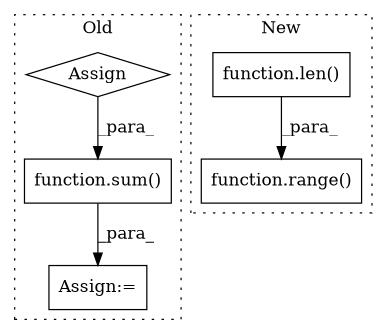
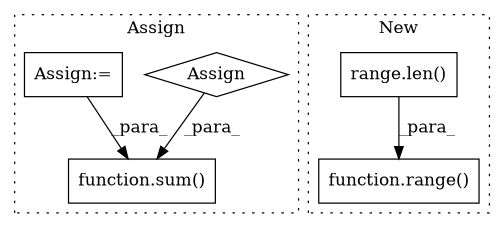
(98, 29) -> (157, 29)
(281, 75) -> (399, 75)
(98, 228) -> (104, 123)
